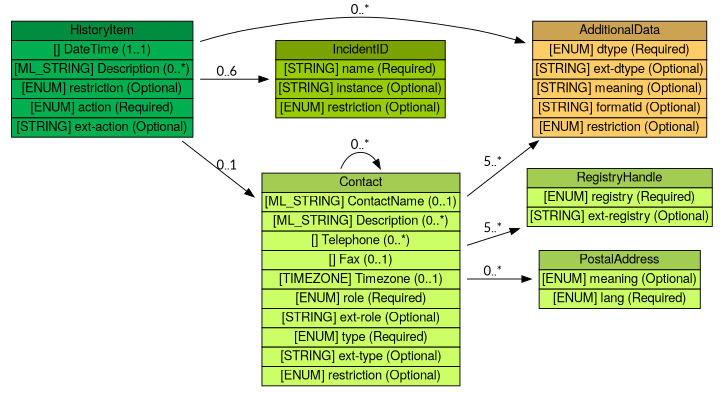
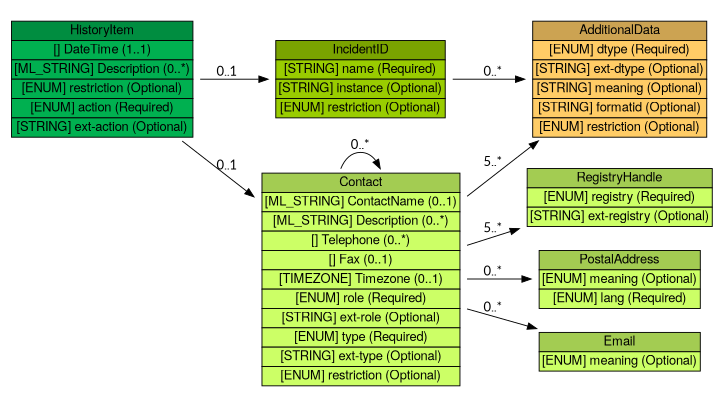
(358, 17) -> (484, 79)
(227, 72) -> (227, 72)
none -> (619, 352)
